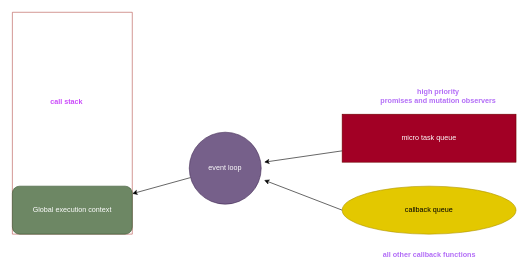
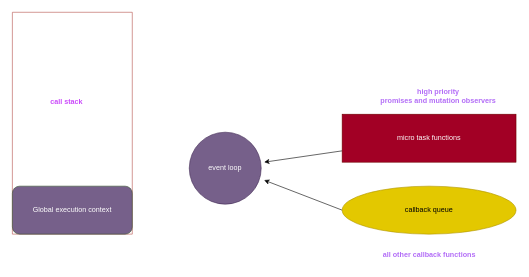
(429, 138) -> (429, 138)
(162, 186) -> none
(72, 210) -> (72, 210)
